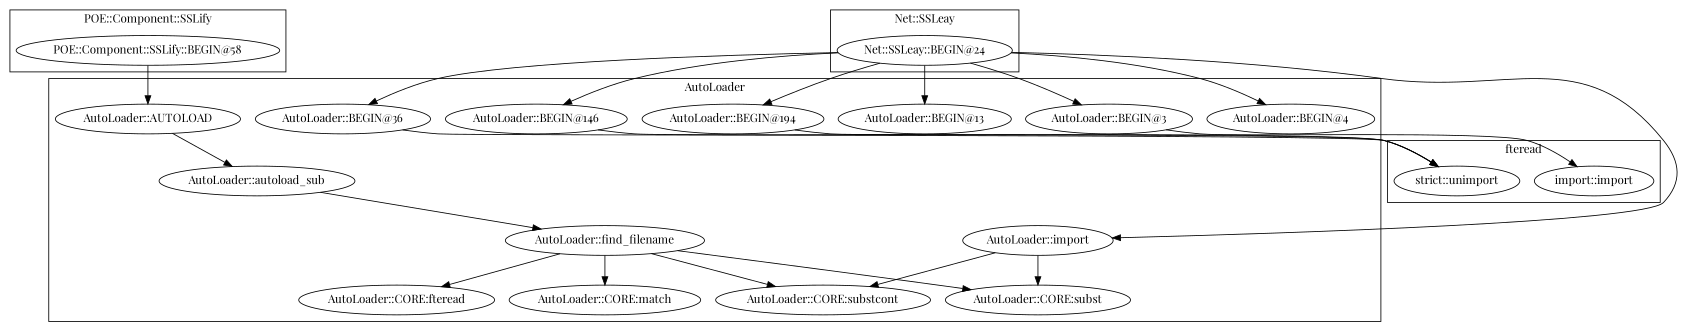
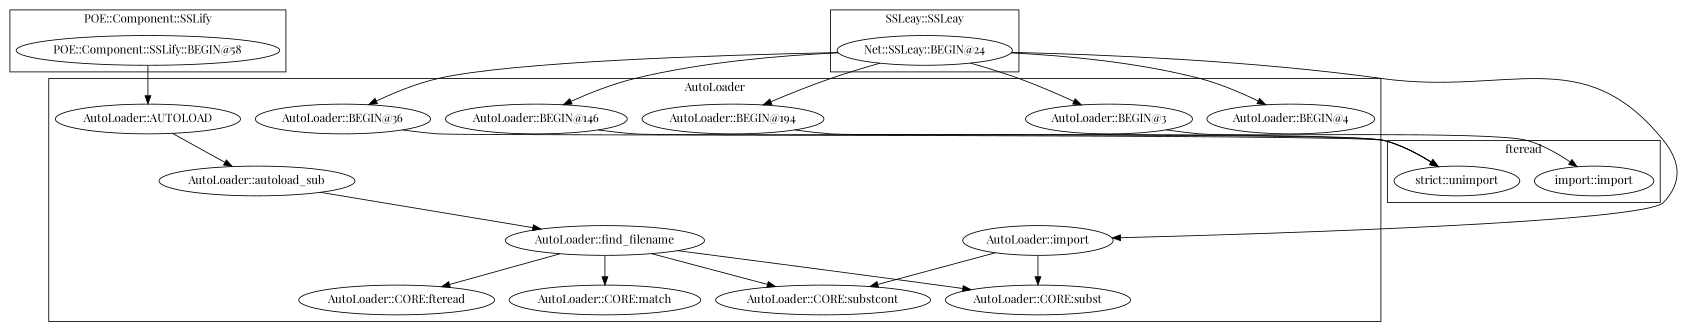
(925, 19) -> (925, 19)
(925, 119) -> none
